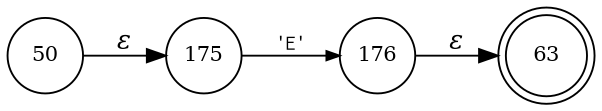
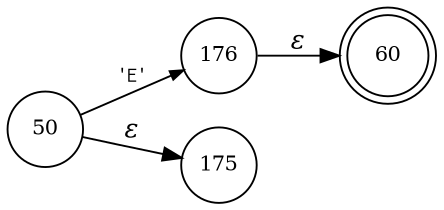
(284, 56) -> (126, 95)
(546, 56) -> (388, 56)
